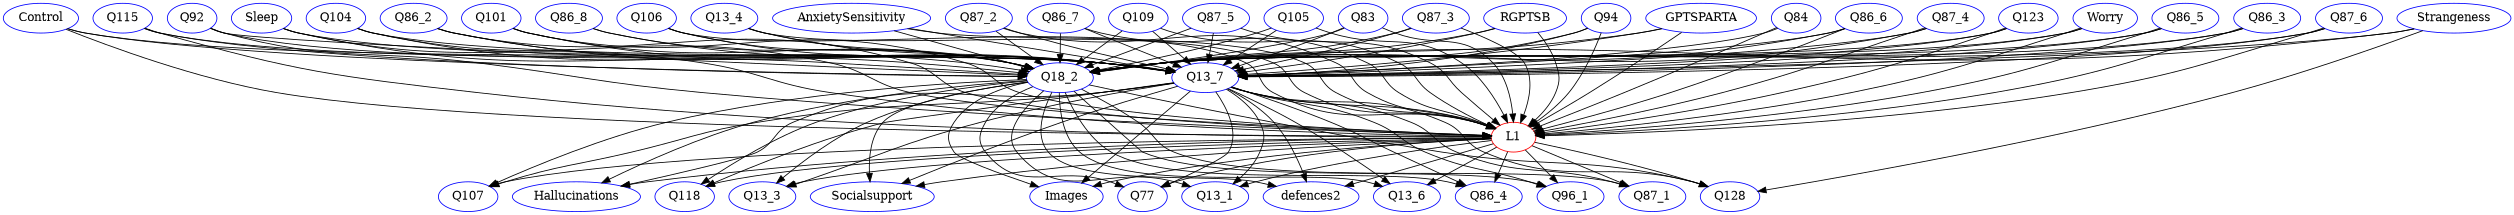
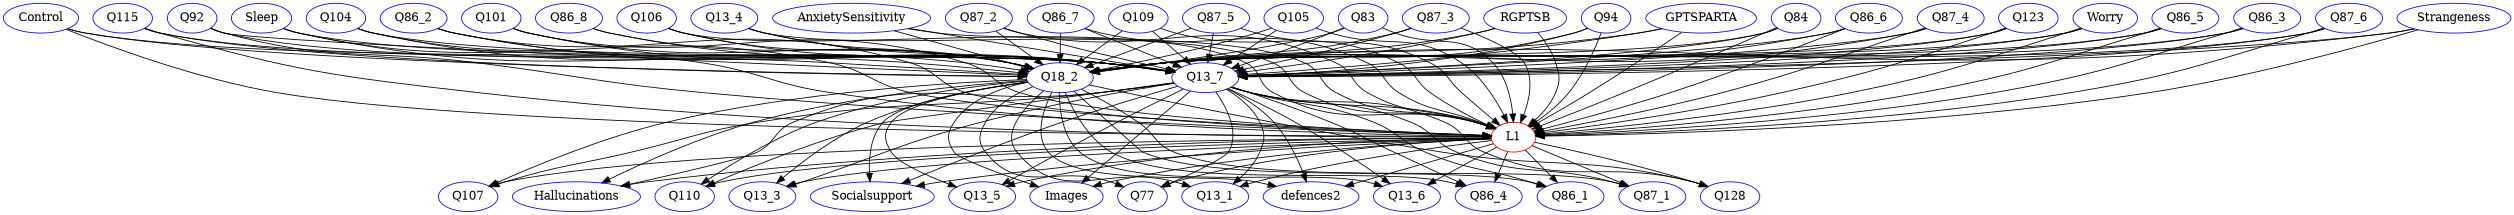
none -> (1439, 55)
(2098, 125) -> (1985, 113)
(685, 197) -> (685, 197)
none -> (982, 197)
(1571, 197) -> (1571, 197)
